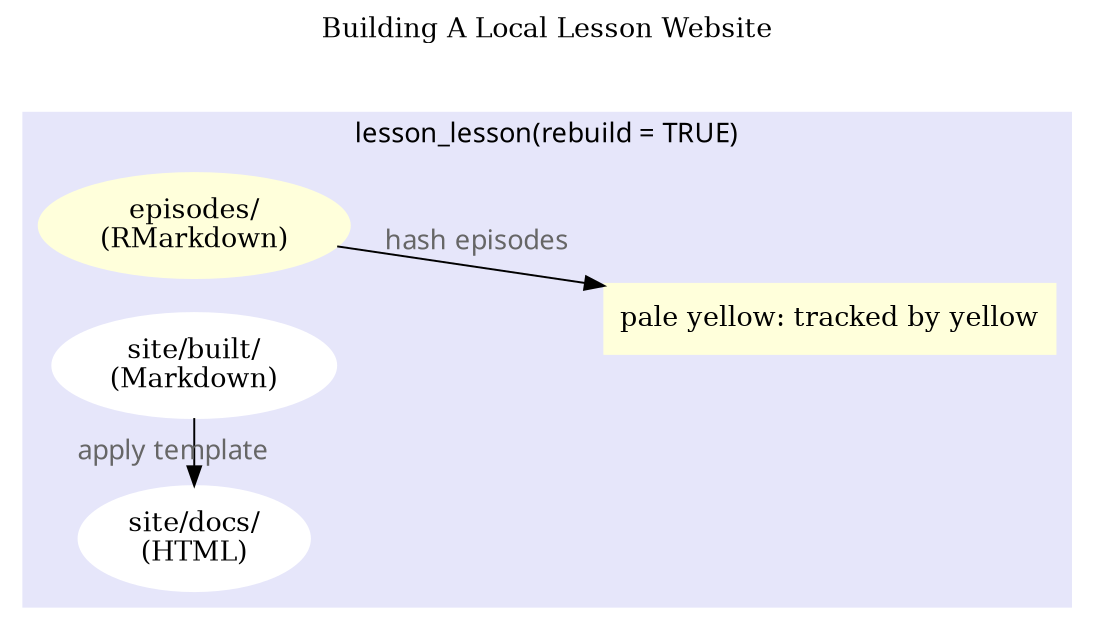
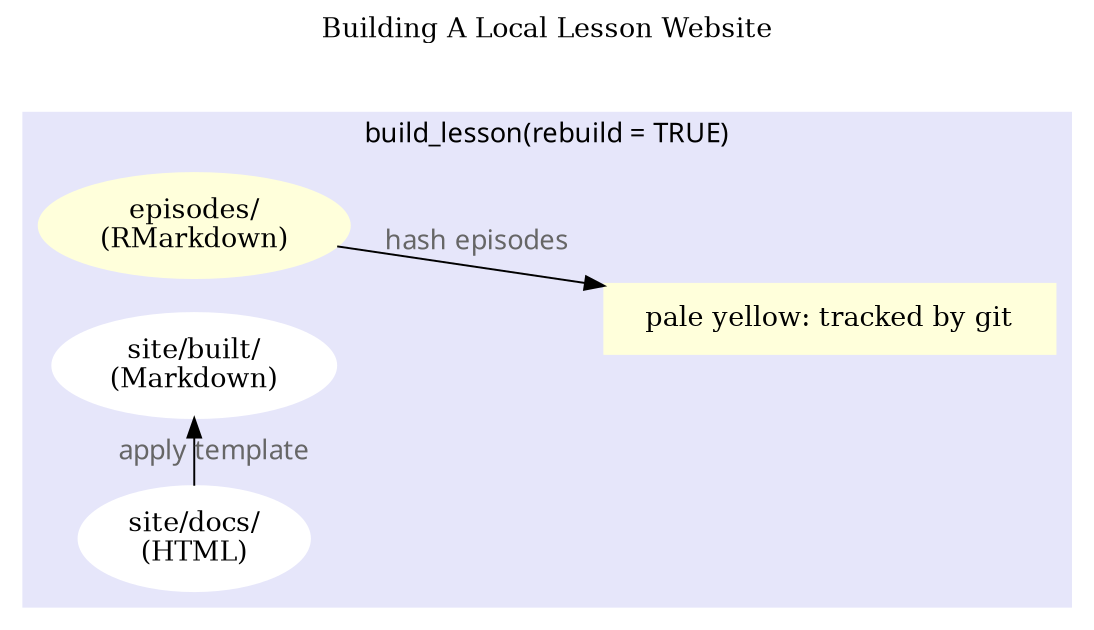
(547, 135) -> (547, 135)
(830, 319) -> (830, 319)
(194, 442) -> (194, 462)
